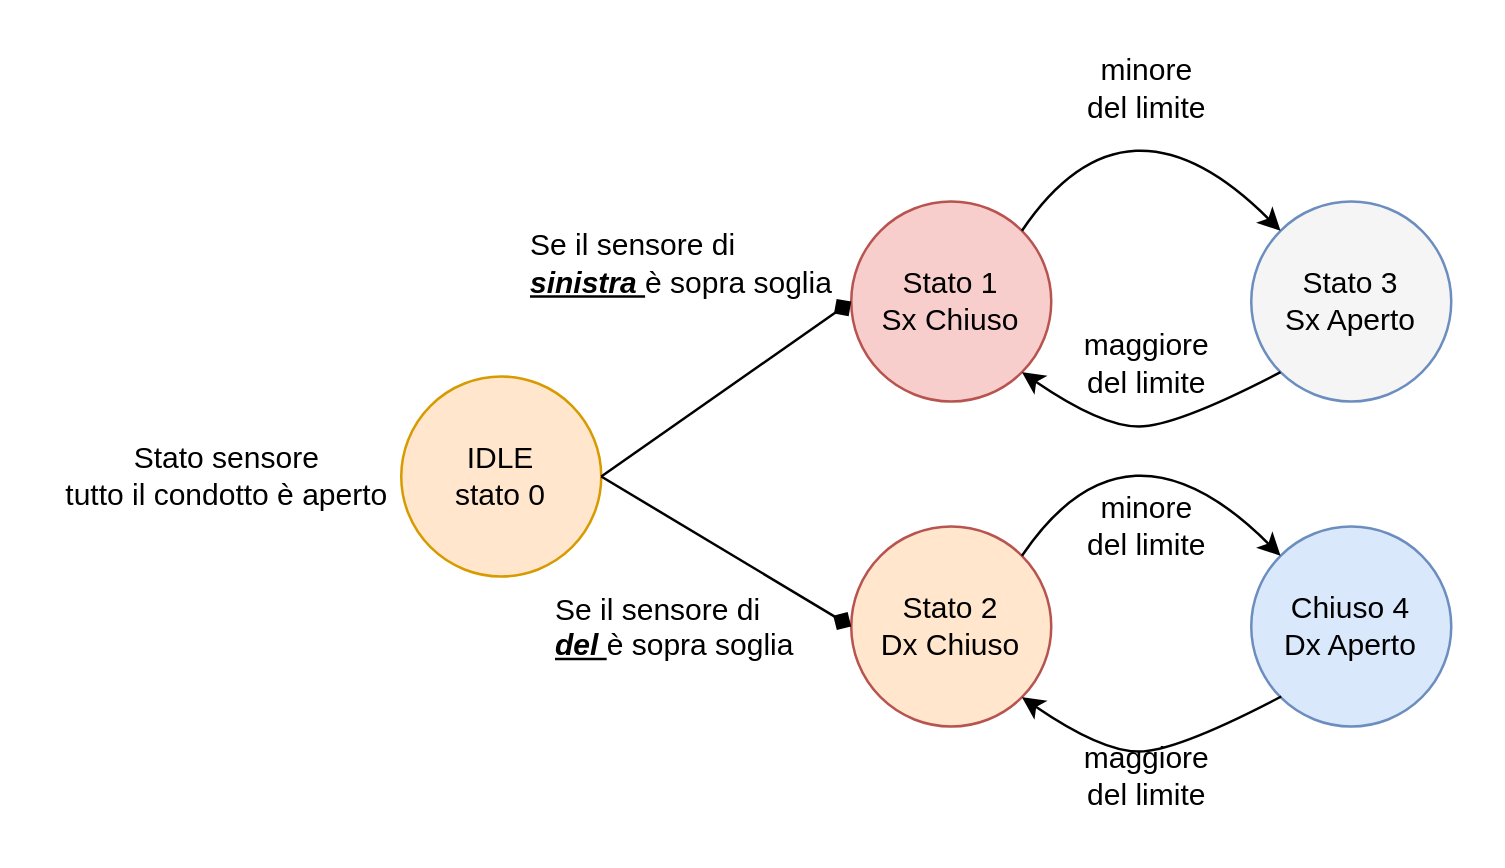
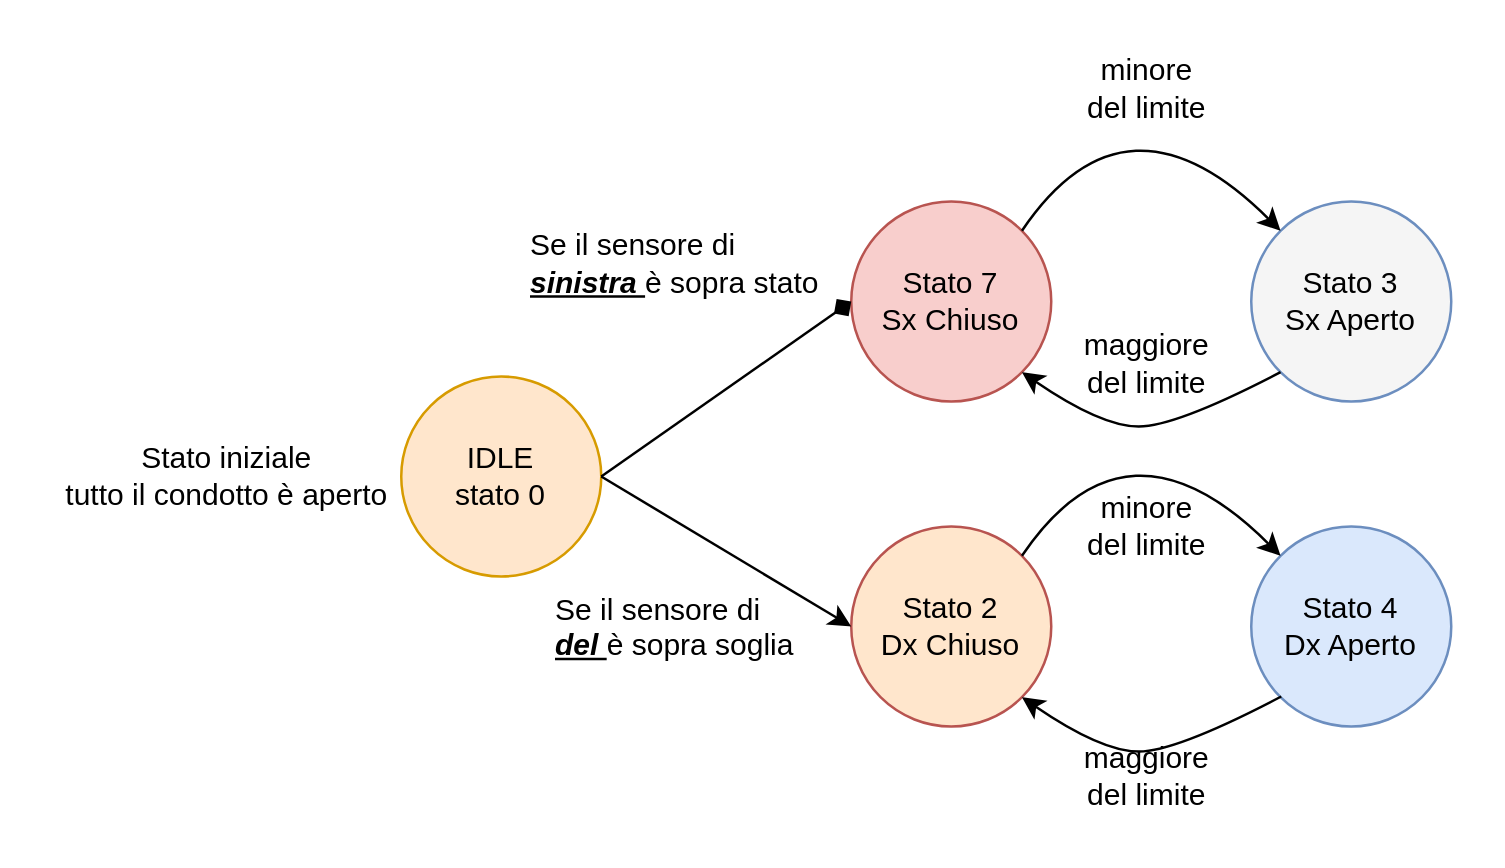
(697, 264) -> (697, 264)
(951, 301) -> (951, 301)
(228, 476) -> (228, 476)
(833, 615) -> (834, 616)
(1351, 626) -> (1351, 626)
